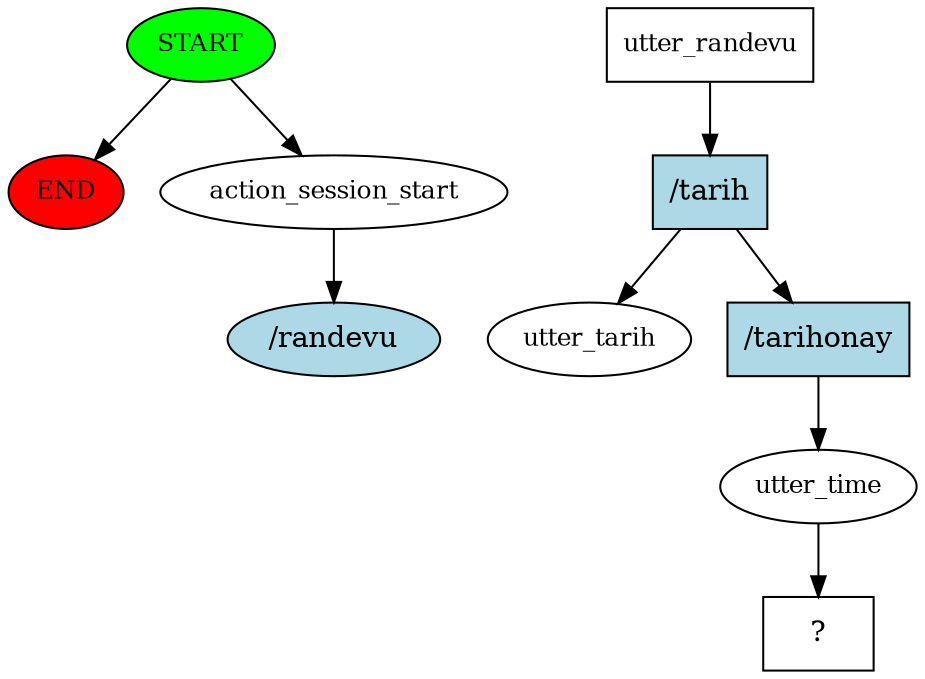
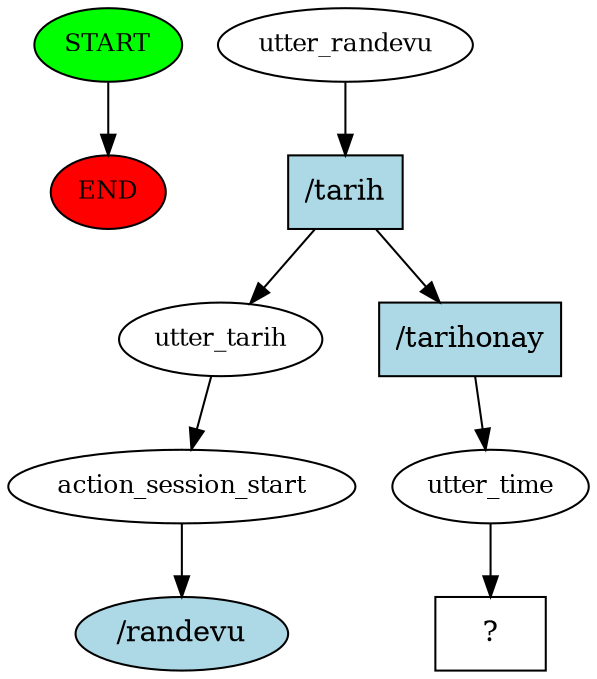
(710, 45) -> (345, 45)
(259, 110) -> (204, 403)
